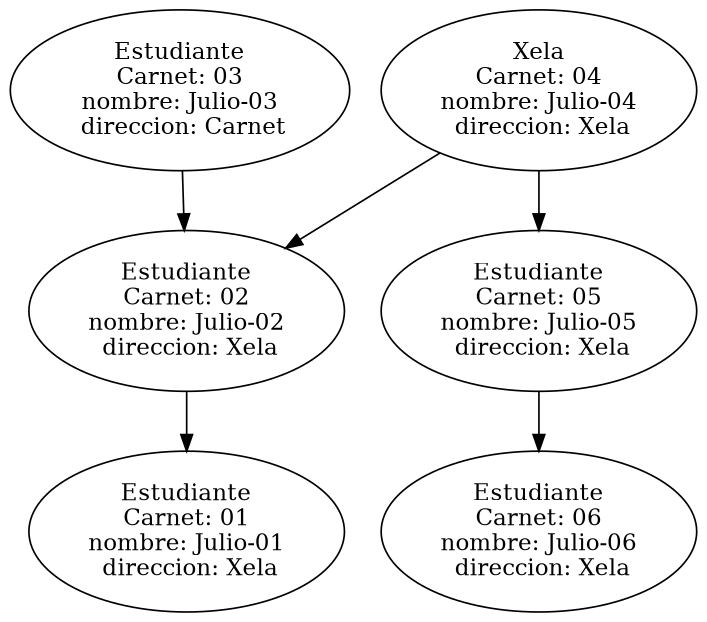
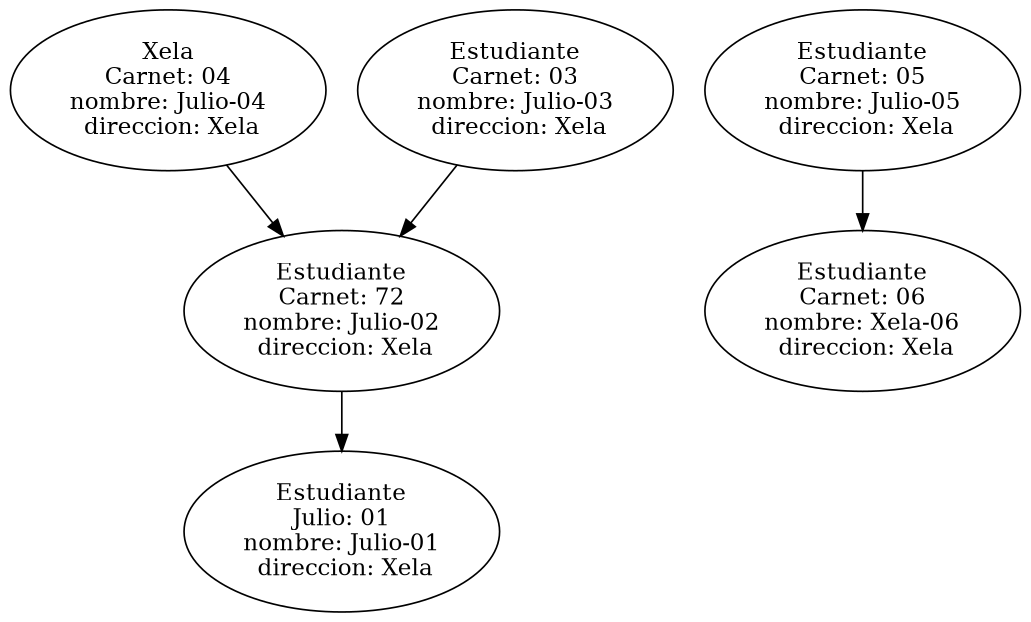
(180, 90) -> (515, 90)
(539, 192) -> none
(187, 311) -> (342, 311)
(187, 532) -> (342, 532)
(539, 532) -> (863, 311)
